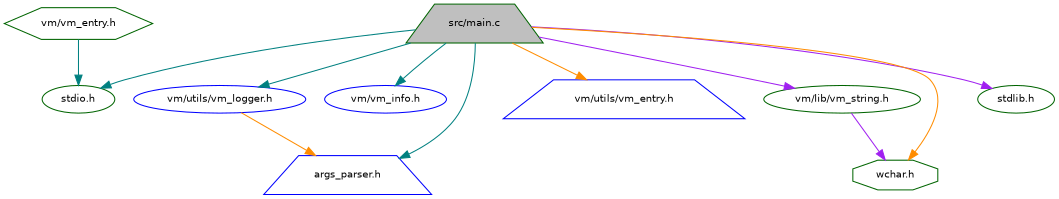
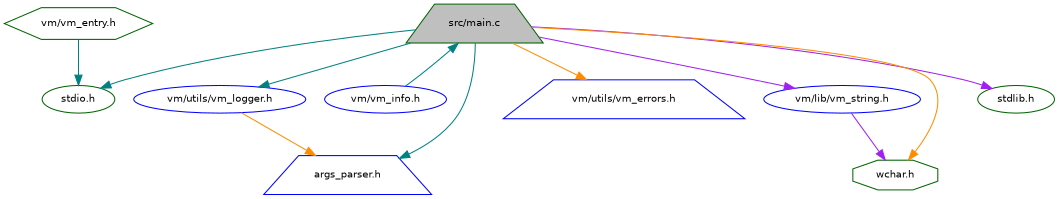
(424, 60) -> (428, 69)
(624, 99) -> (624, 99)
(842, 99) -> (842, 99)
